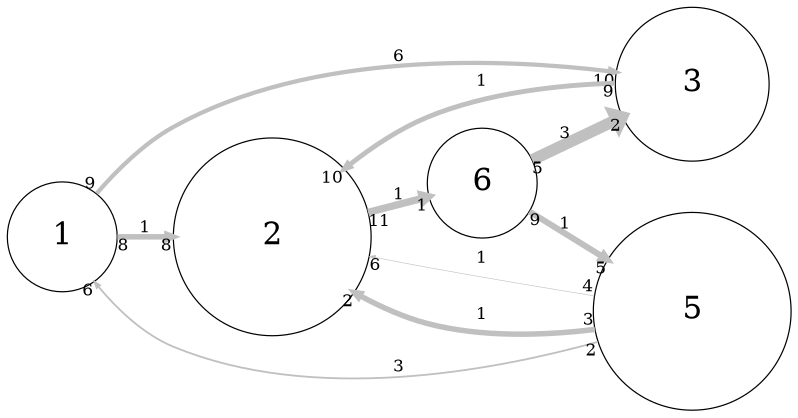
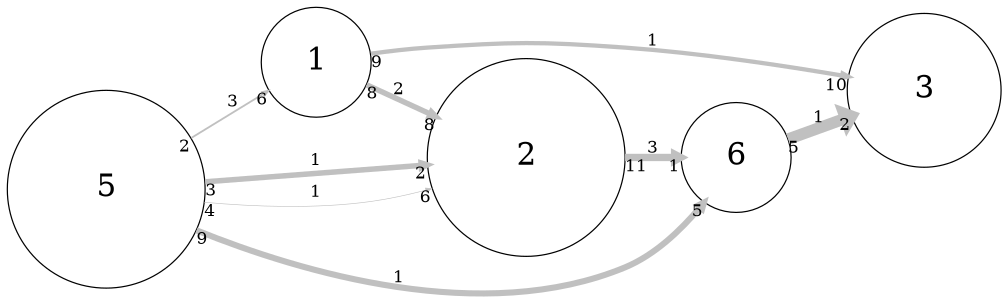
(399, 57) -> (653, 41)
(475, 102) -> none
(565, 134) -> (819, 118)
(399, 195) -> (653, 148)
(145, 228) -> (399, 90)
(566, 234) -> (456, 293)
